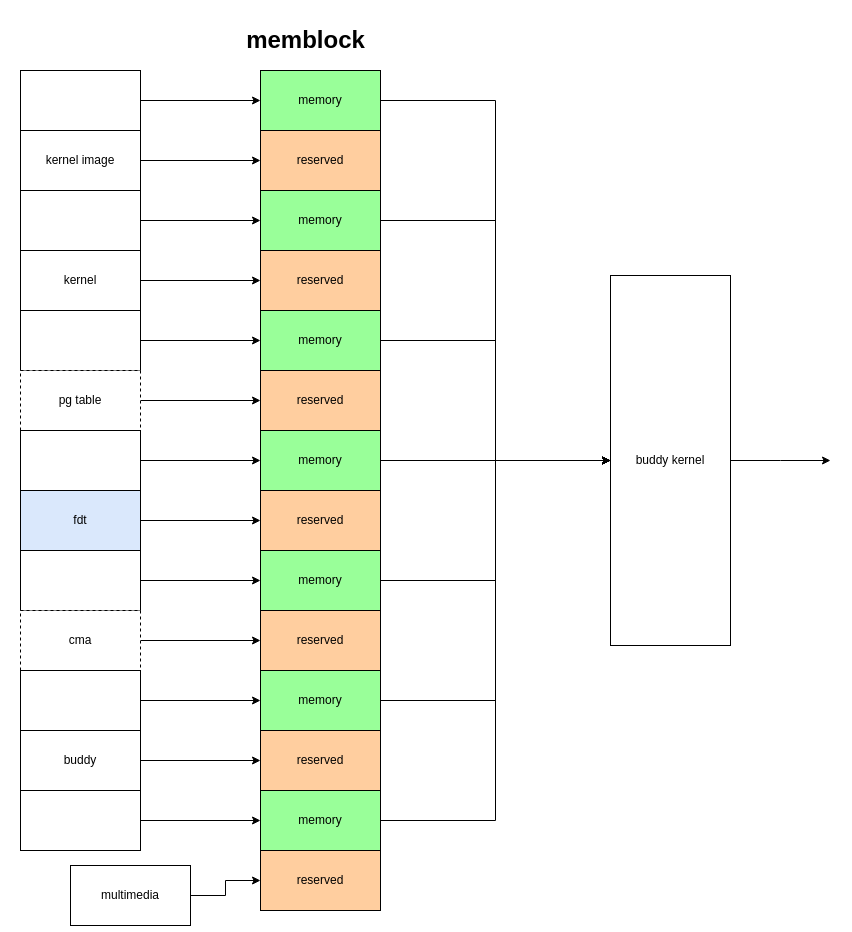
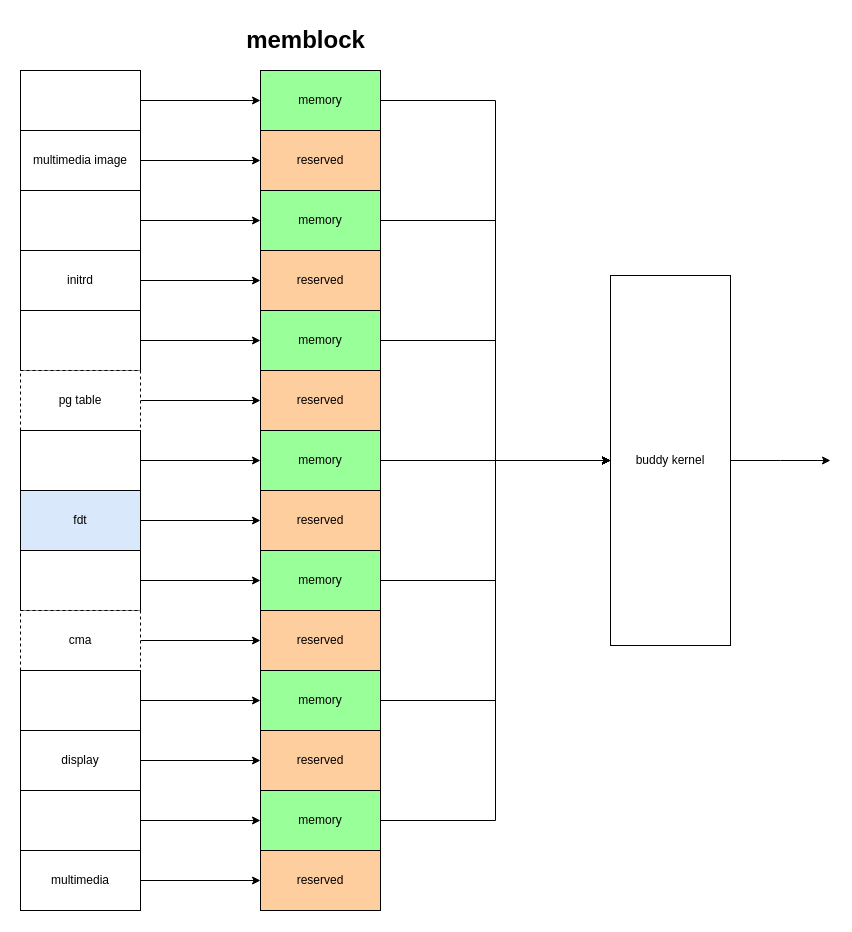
(81, 161) -> (81, 161)
(81, 281) -> (81, 281)
(81, 761) -> (81, 761)
(131, 896) -> (81, 881)
